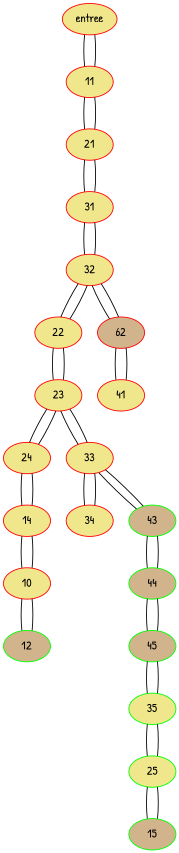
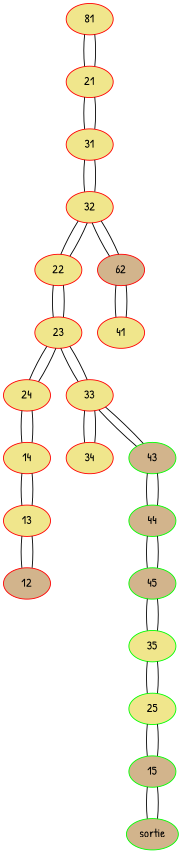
(90, 19) -> none
(90, 82) -> (90, 19)
(27, 583) -> (27, 521)
(27, 646) -> (27, 583)
none -> (152, 834)
